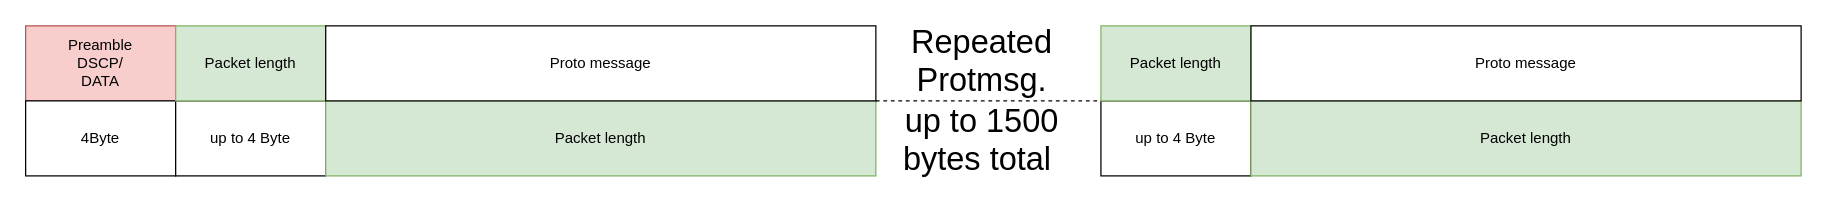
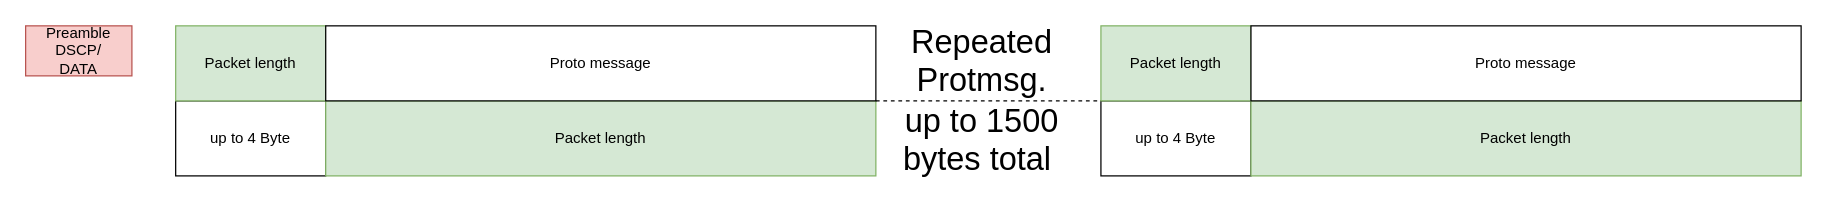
(101, 63) -> (79, 51)
(101, 138) -> none
